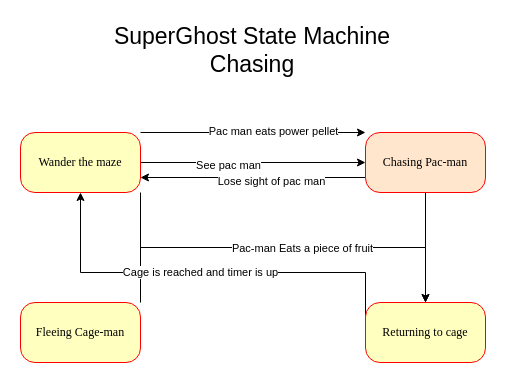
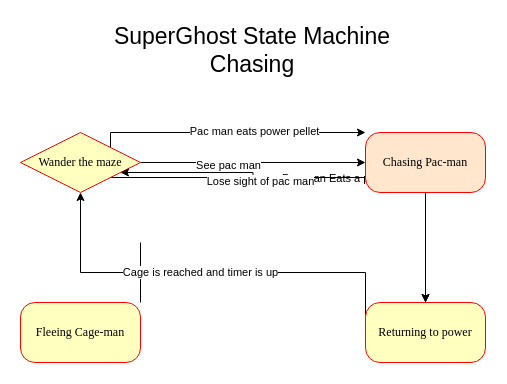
(81, 163) -> (81, 163)
(426, 333) -> (426, 333)
